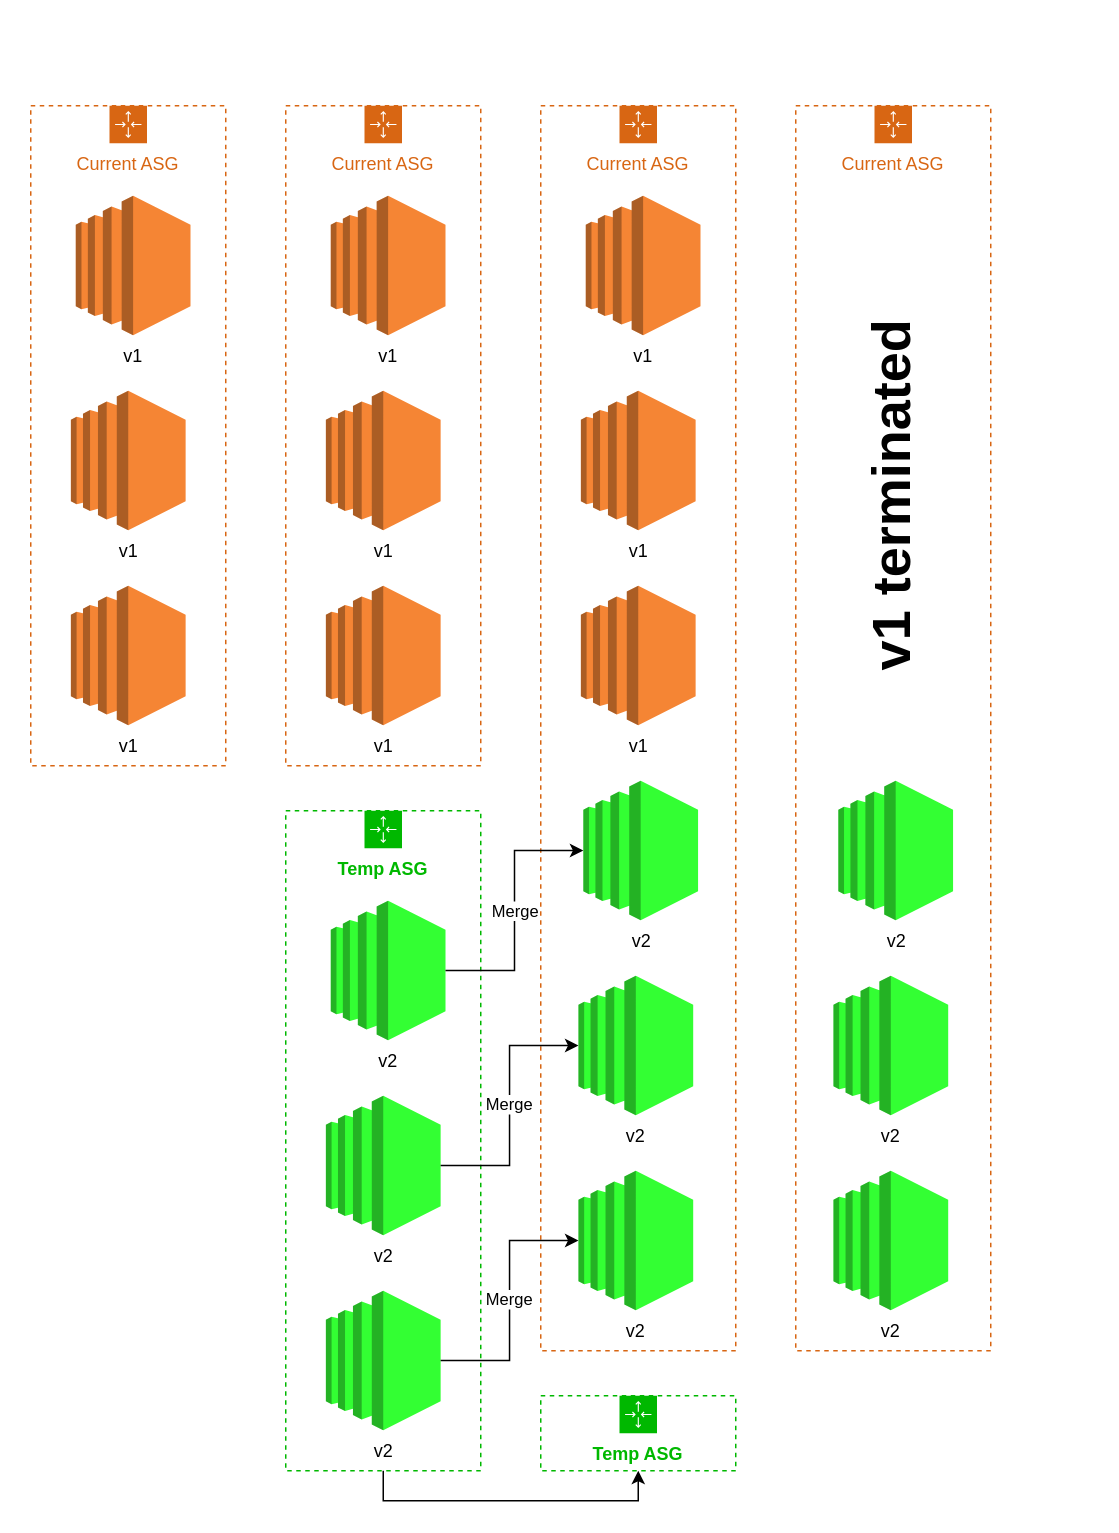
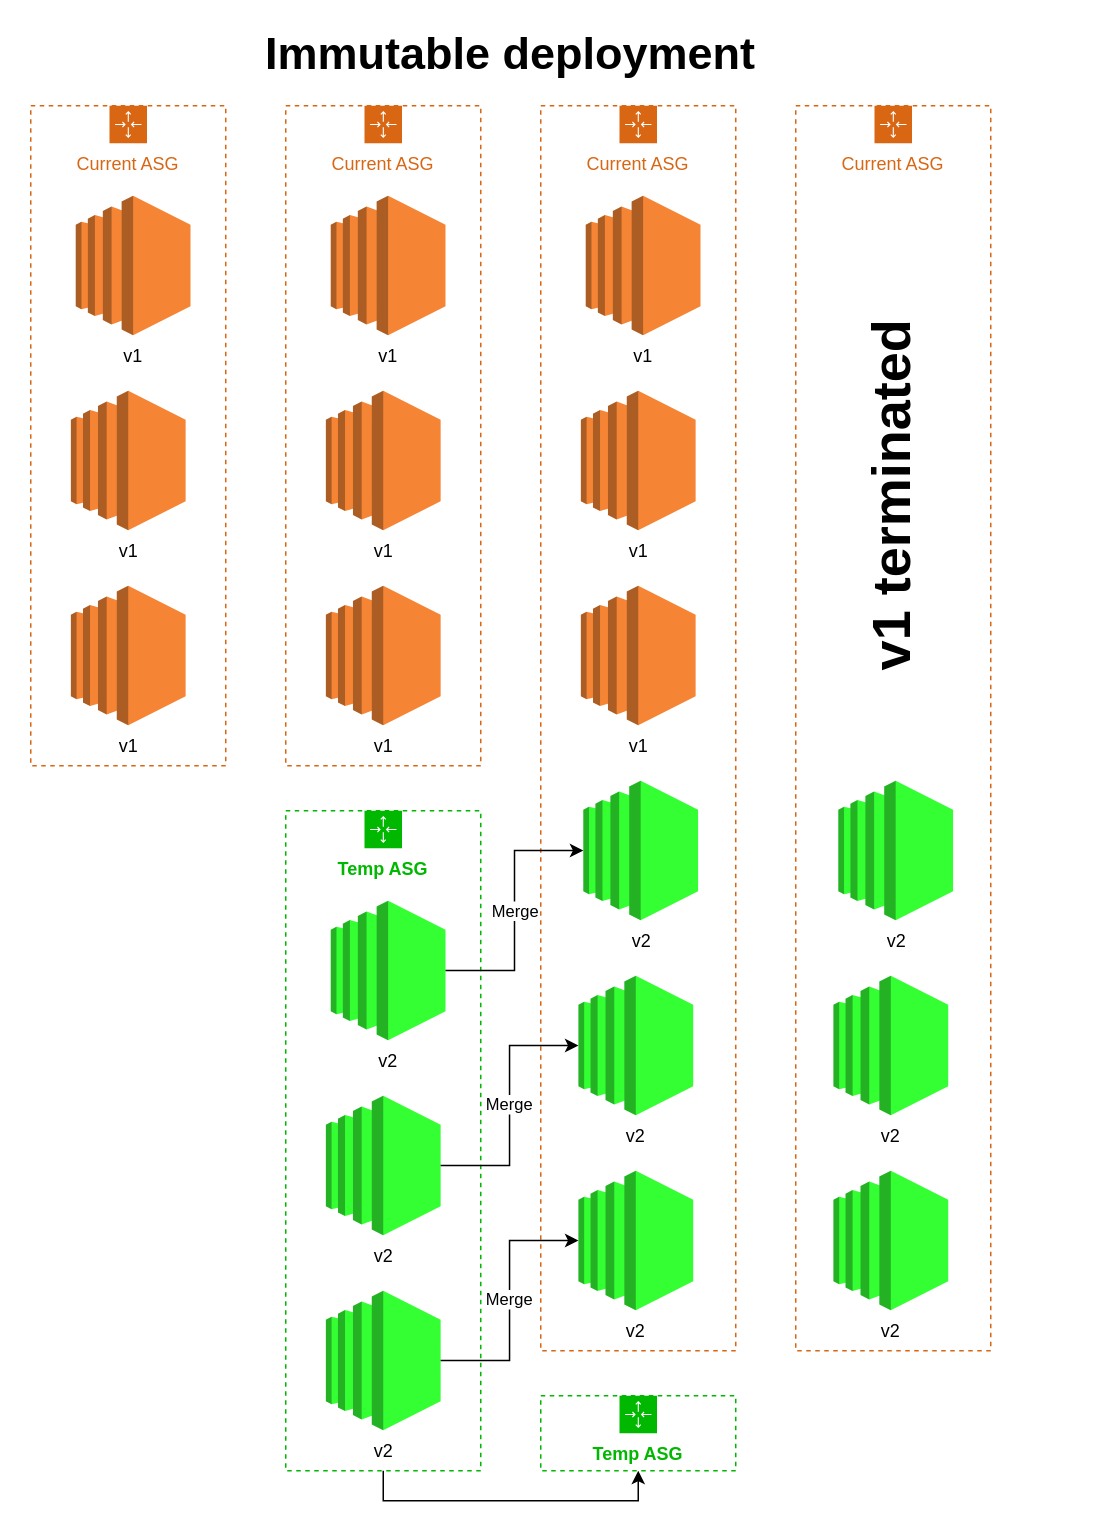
none -> (511, 53)
